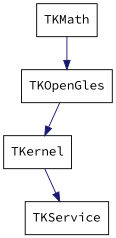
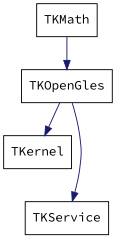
(50, 181) -> (81, 147)
